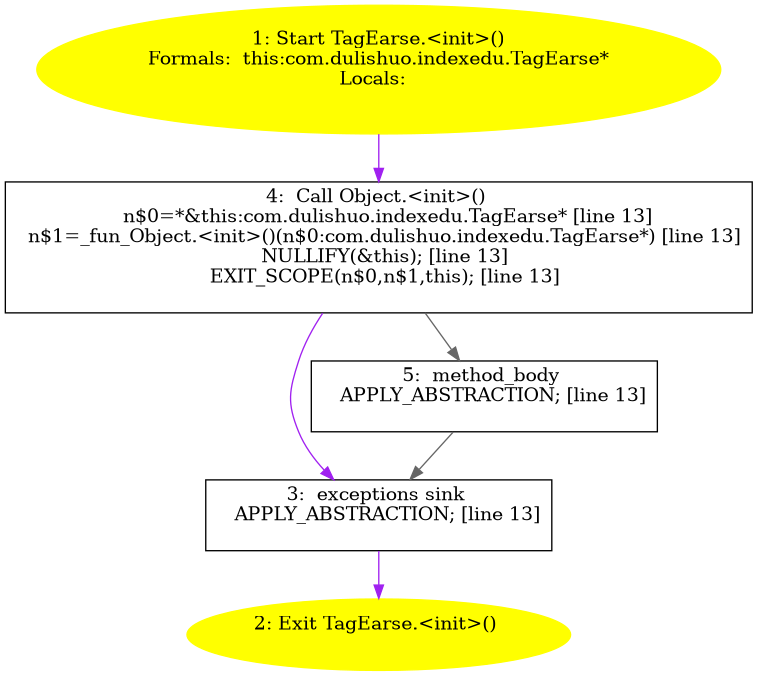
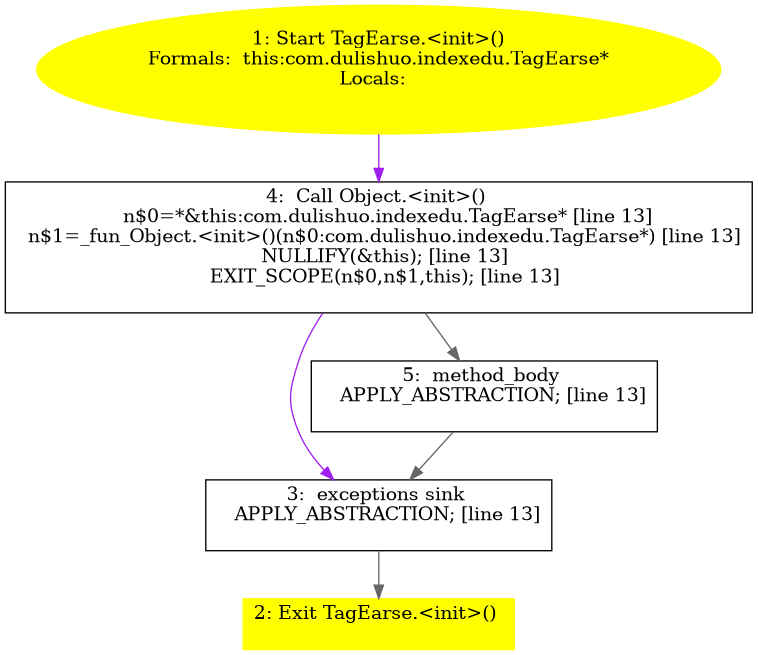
(379, 568) -> (379, 568)
(379, 635) -> (379, 624)
